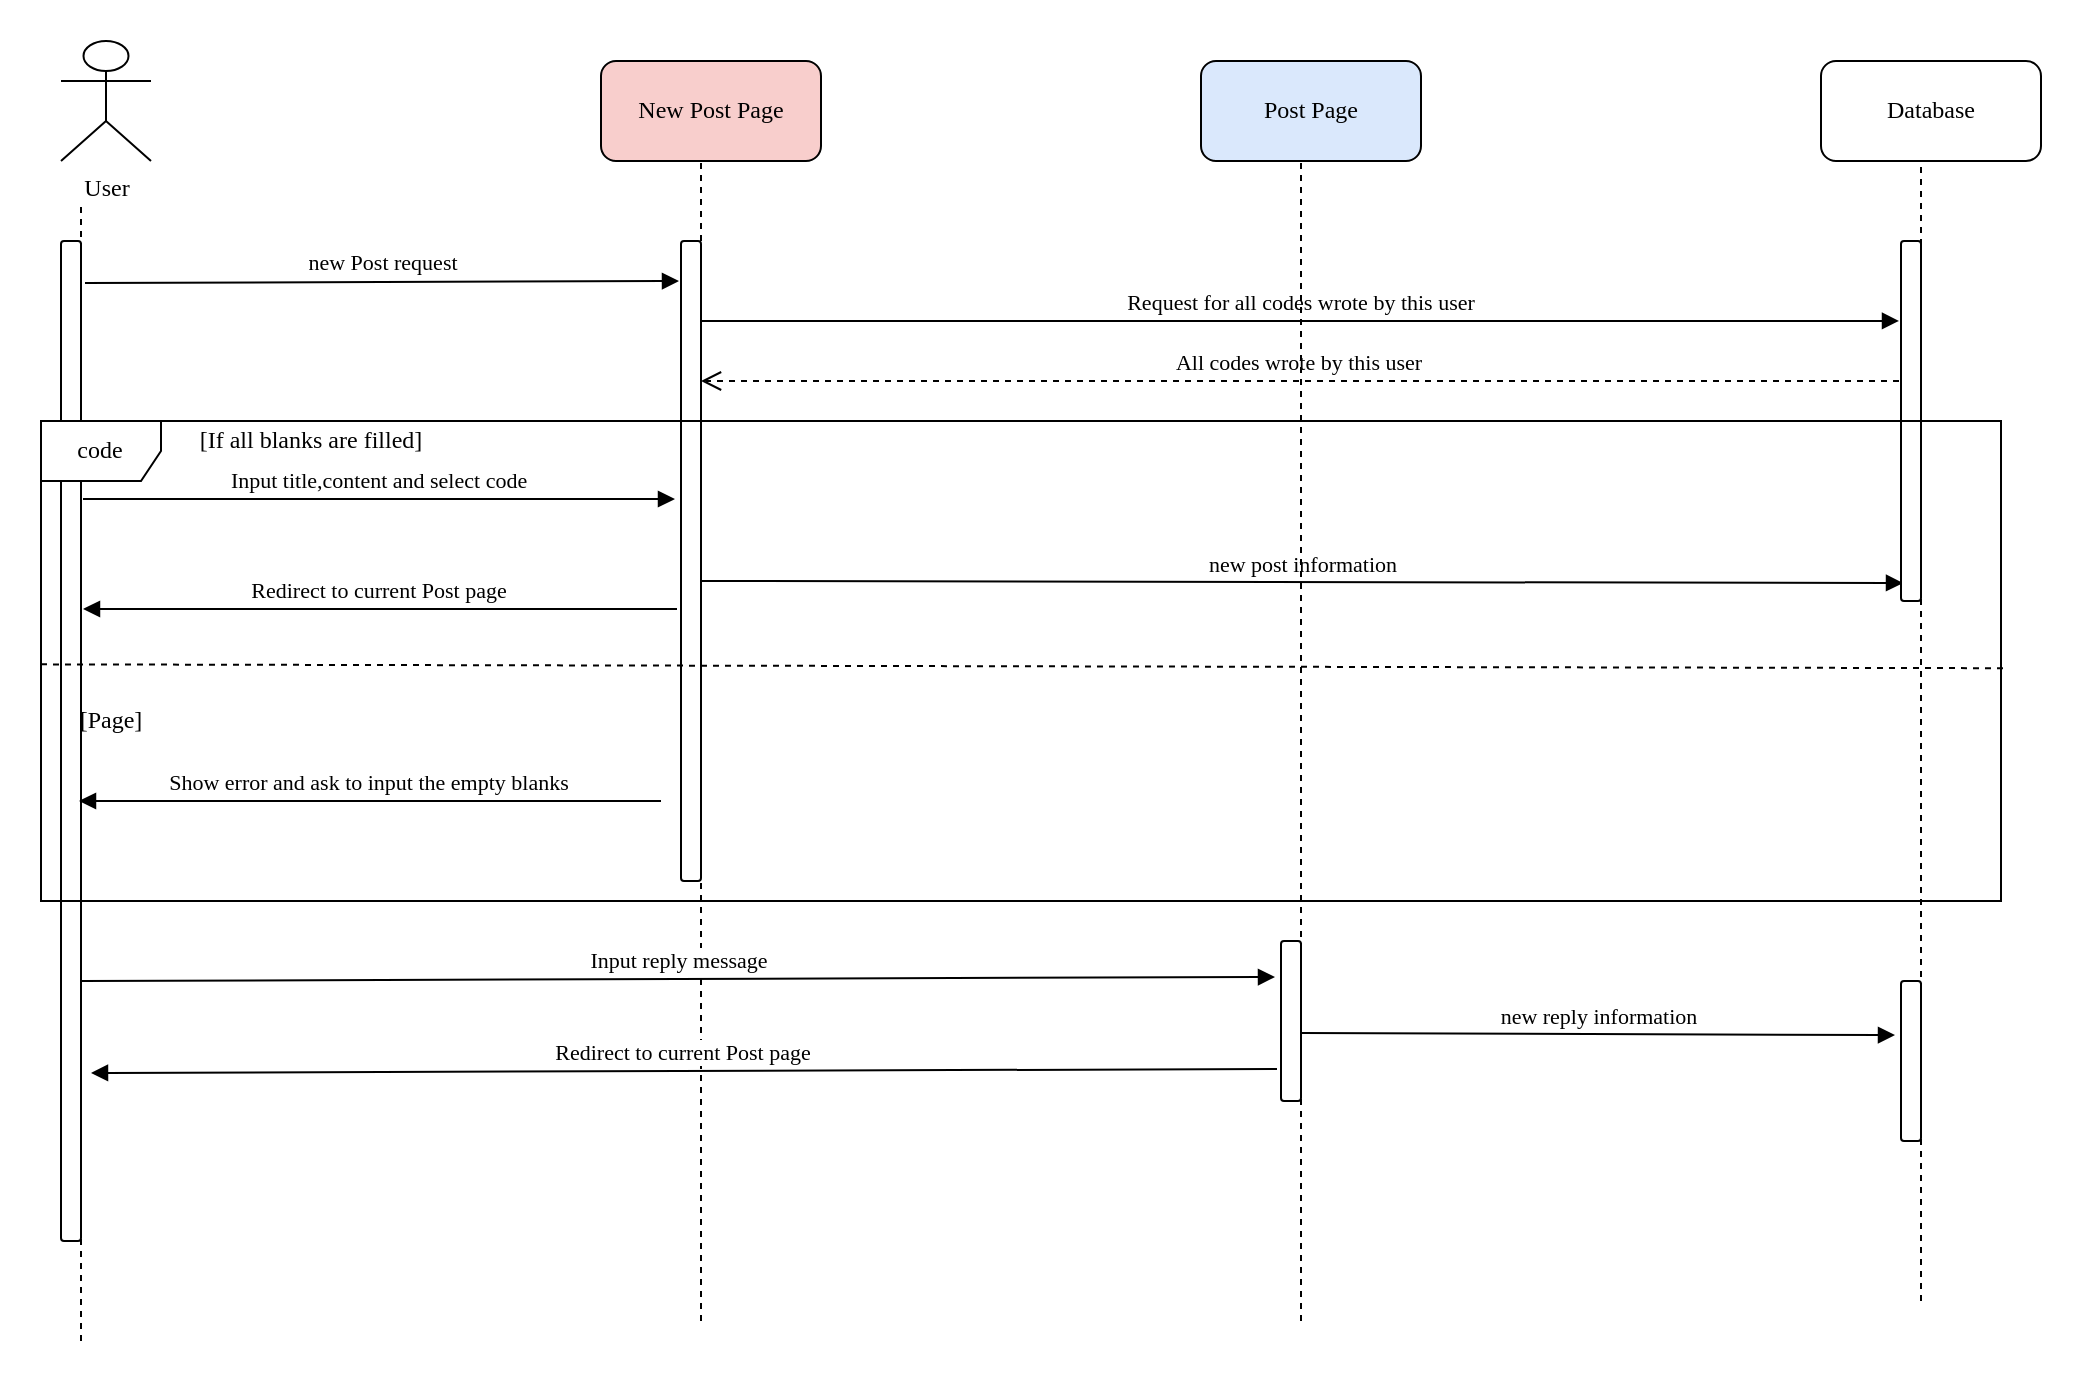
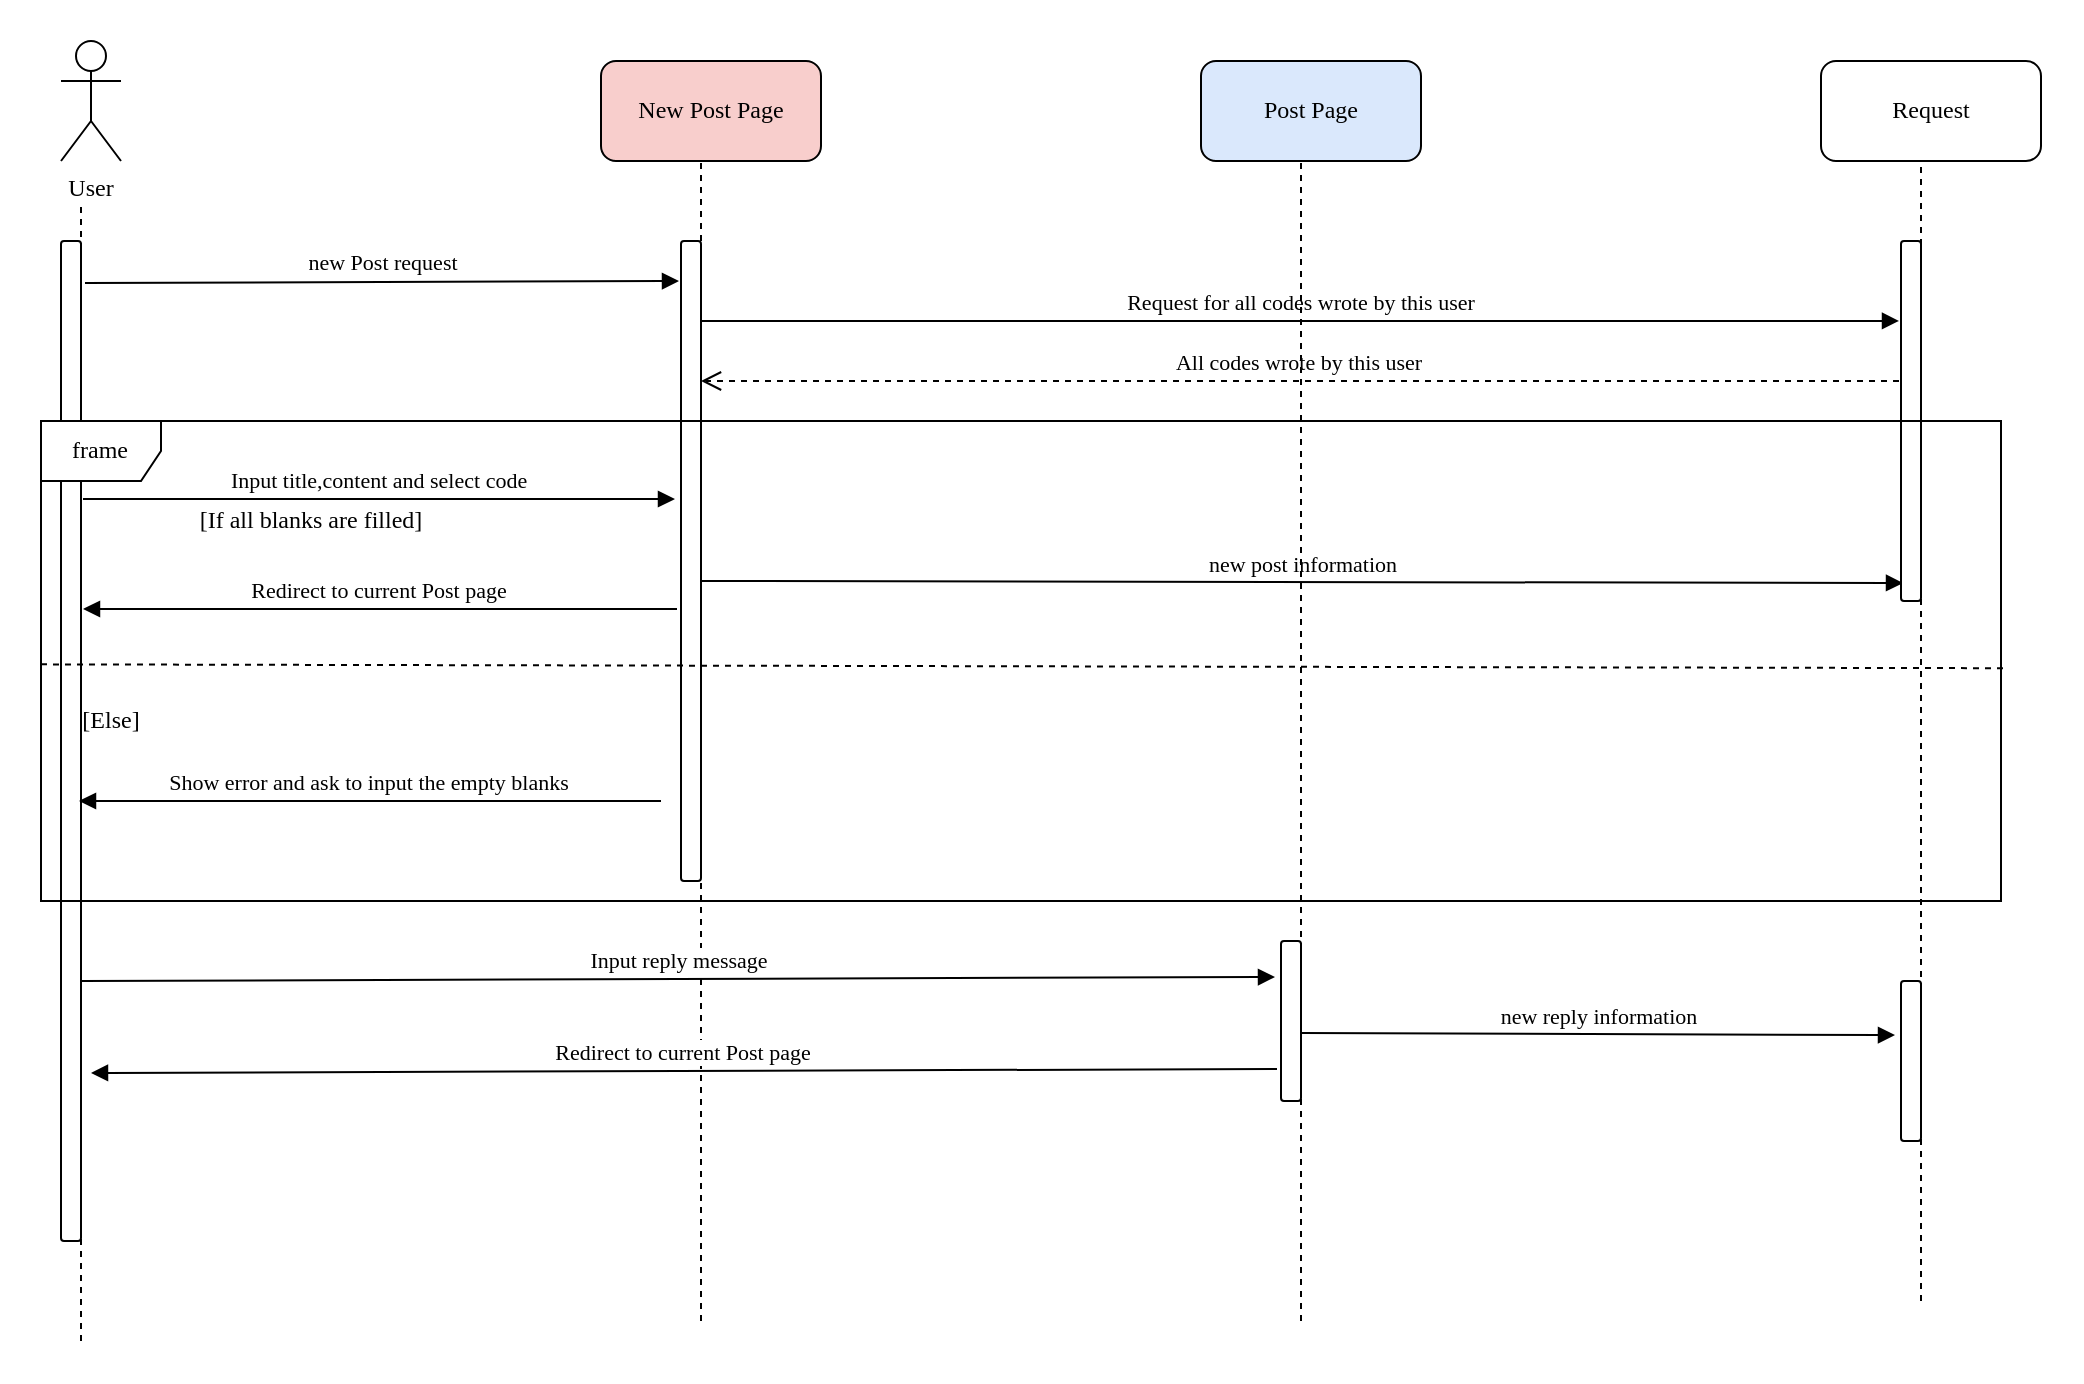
(106, 101) -> (91, 101)
(1932, 111) -> (1932, 111)
(311, 441) -> (311, 521)
(101, 451) -> (101, 451)
(112, 721) -> (112, 721)
